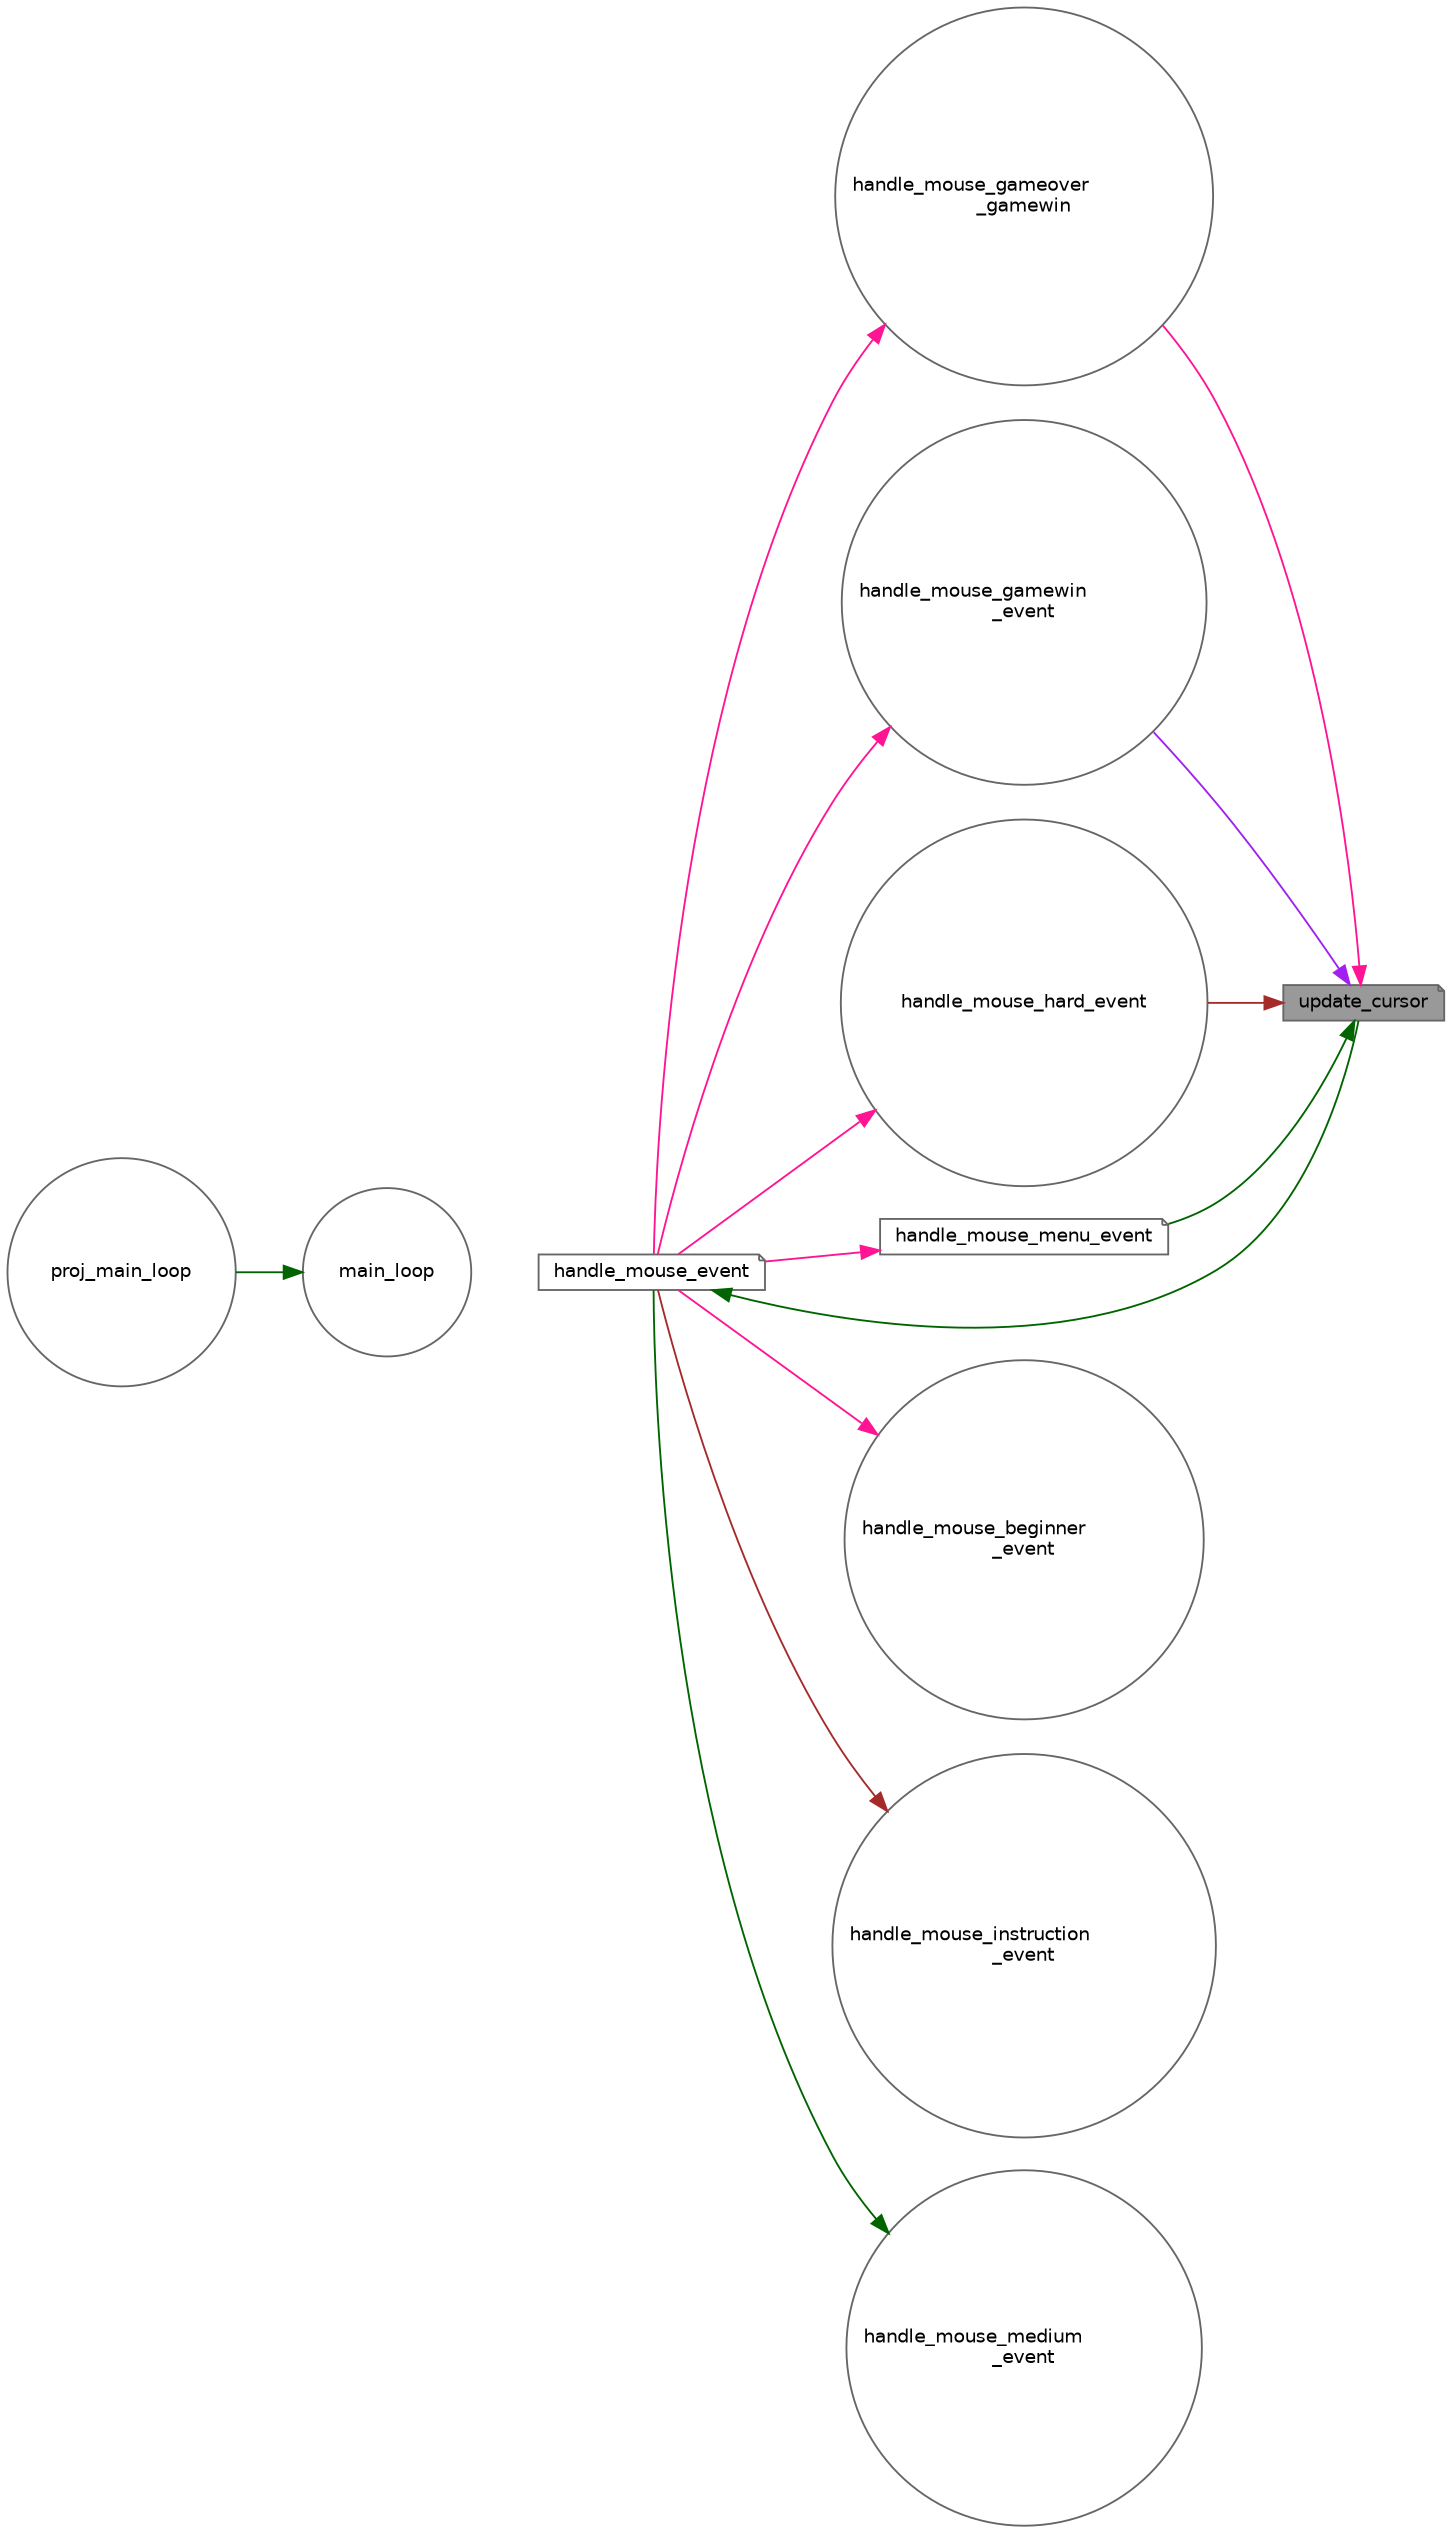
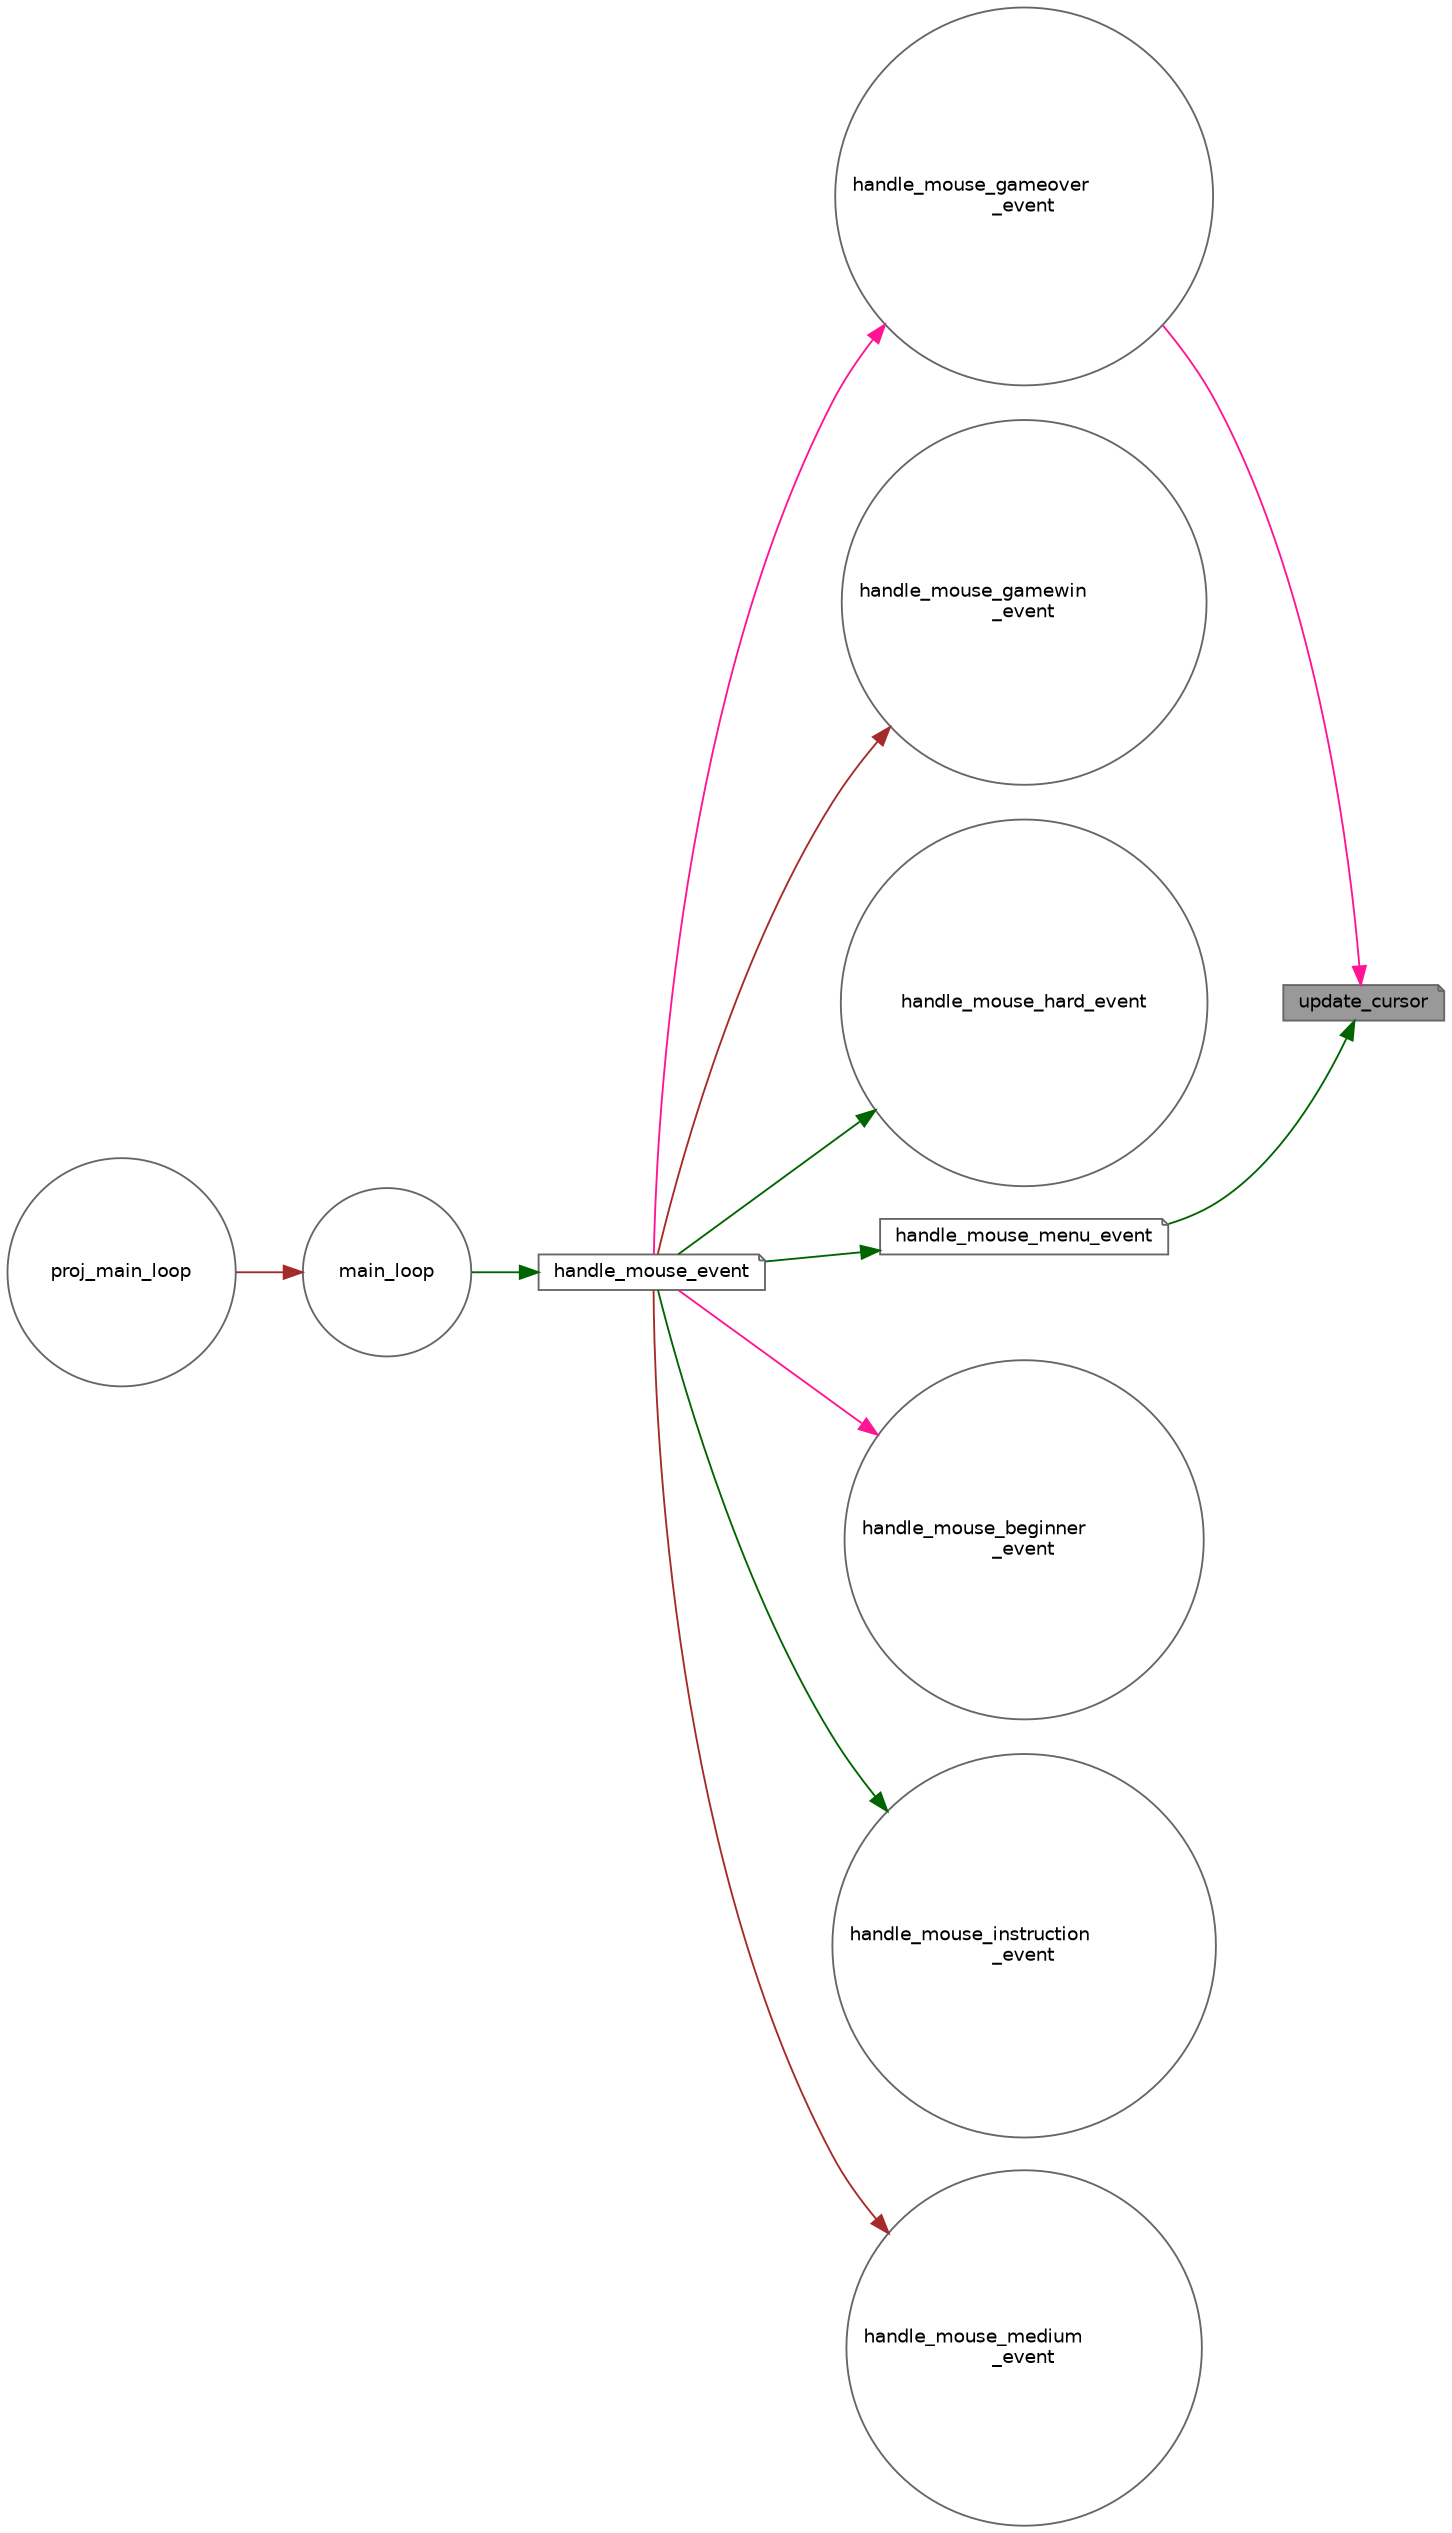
(1024, 196) -> (1024, 196)
(1251, 847) -> none
(742, 986) -> (742, 986)
(1236, 1003) -> none
(769, 1188) -> (769, 1188)
(813, 1257) -> (813, 1257)
(260, 1272) -> (260, 1272)
(1122, 1308) -> (495, 1272)
(743, 1554) -> (743, 1554)
(703, 1771) -> (703, 1771)
